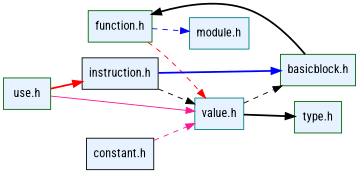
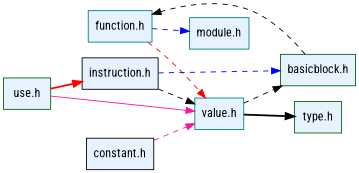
(241, 7) -> (241, 7)
(120, 26) -> (120, 26)
(215, 72) -> (215, 72)
